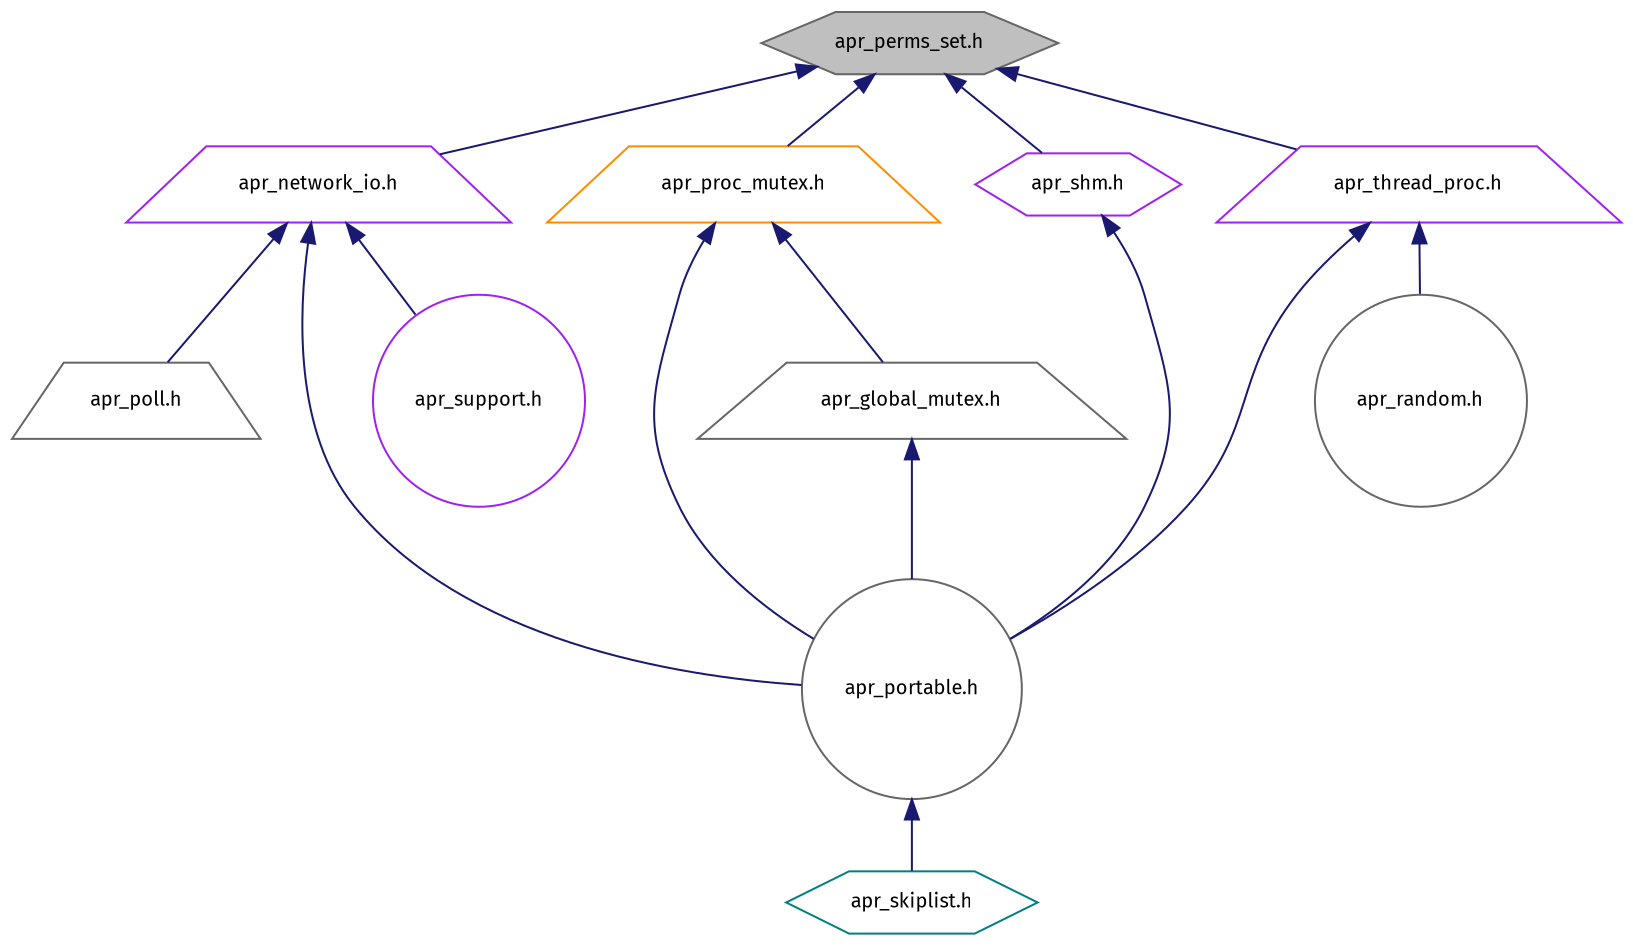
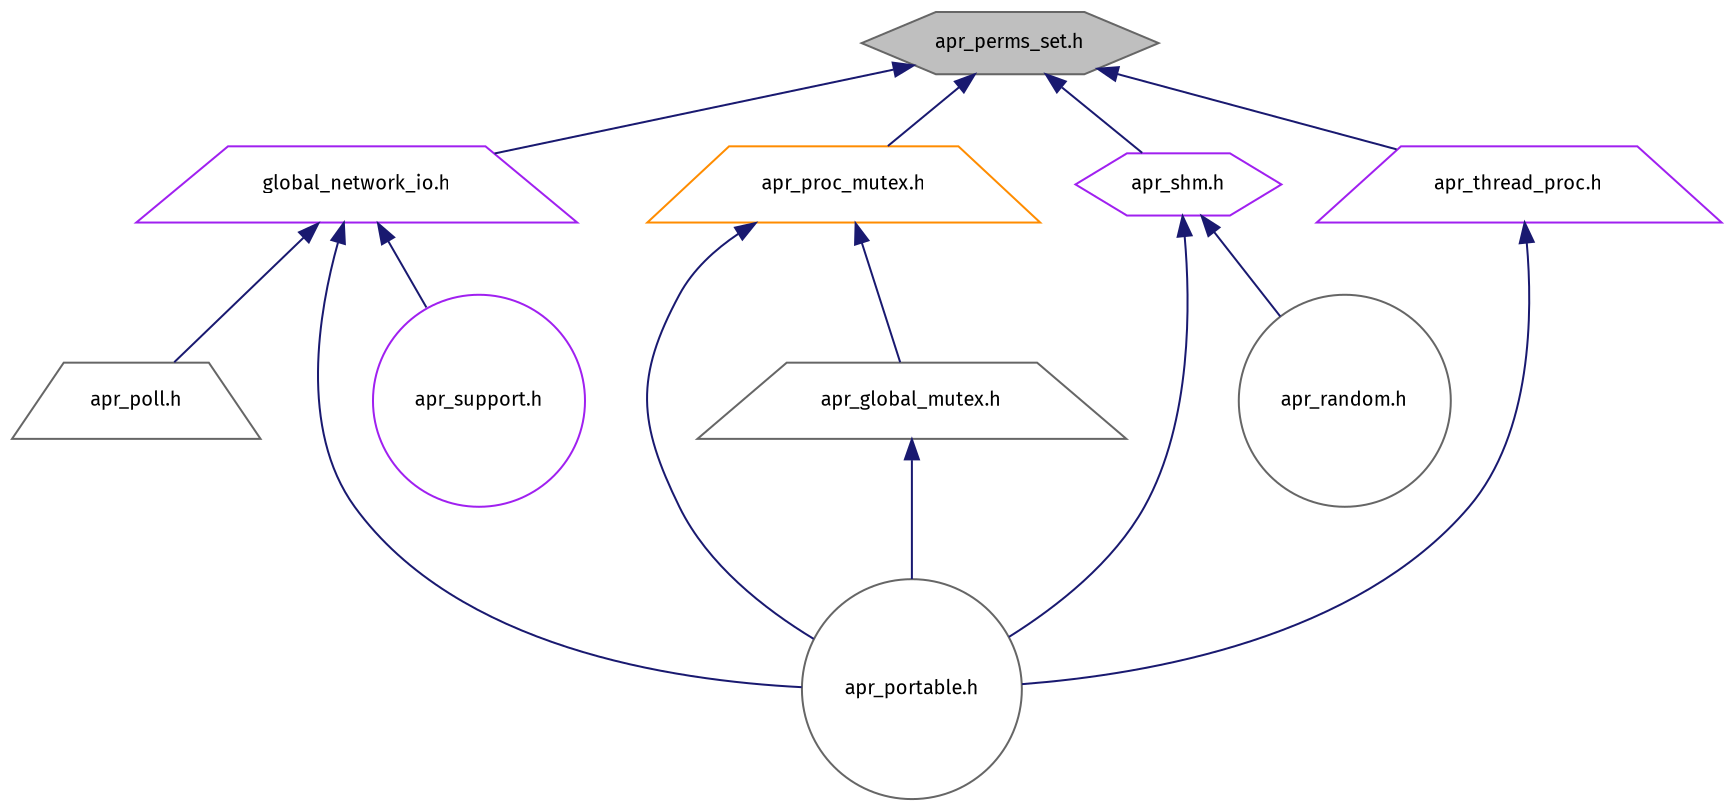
(319, 184) -> (357, 184)
(1420, 269) -> (1247, 274)
(912, 902) -> none
